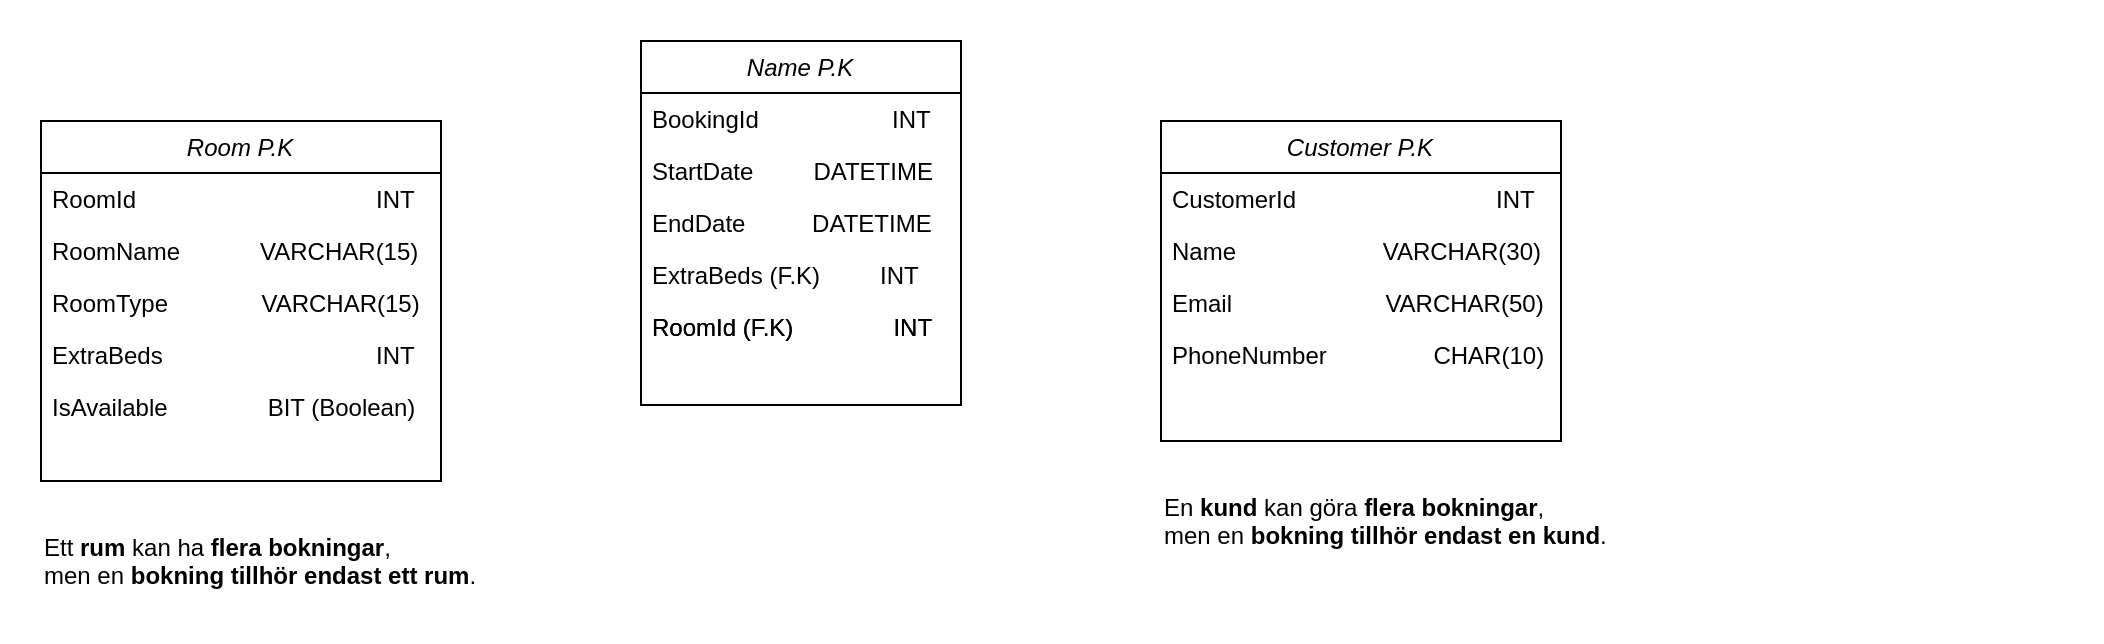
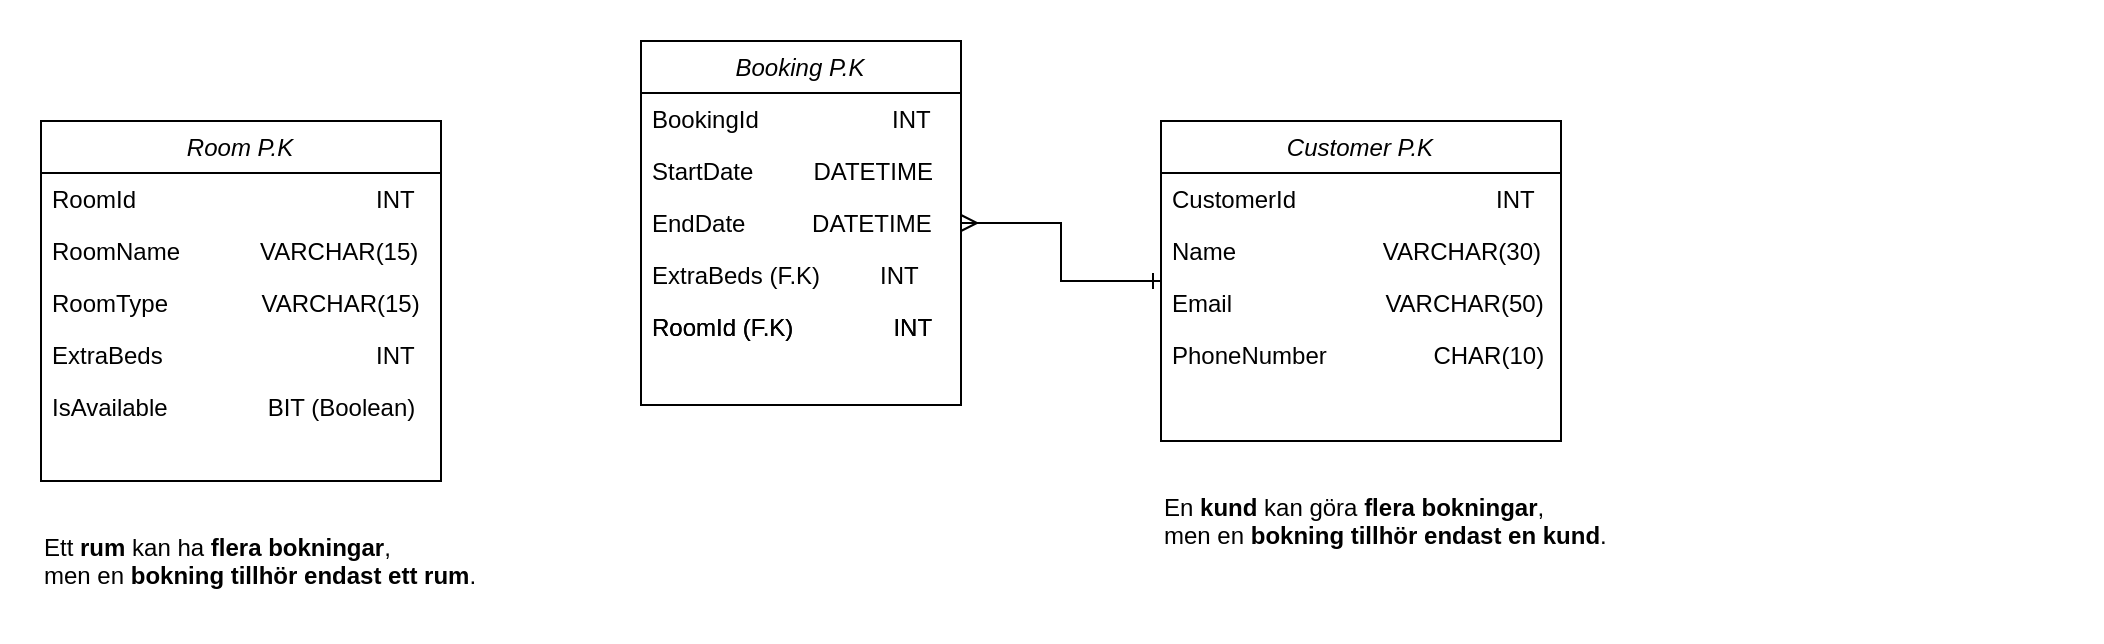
(800, 68) -> (800, 68)
none -> (1061, 252)
